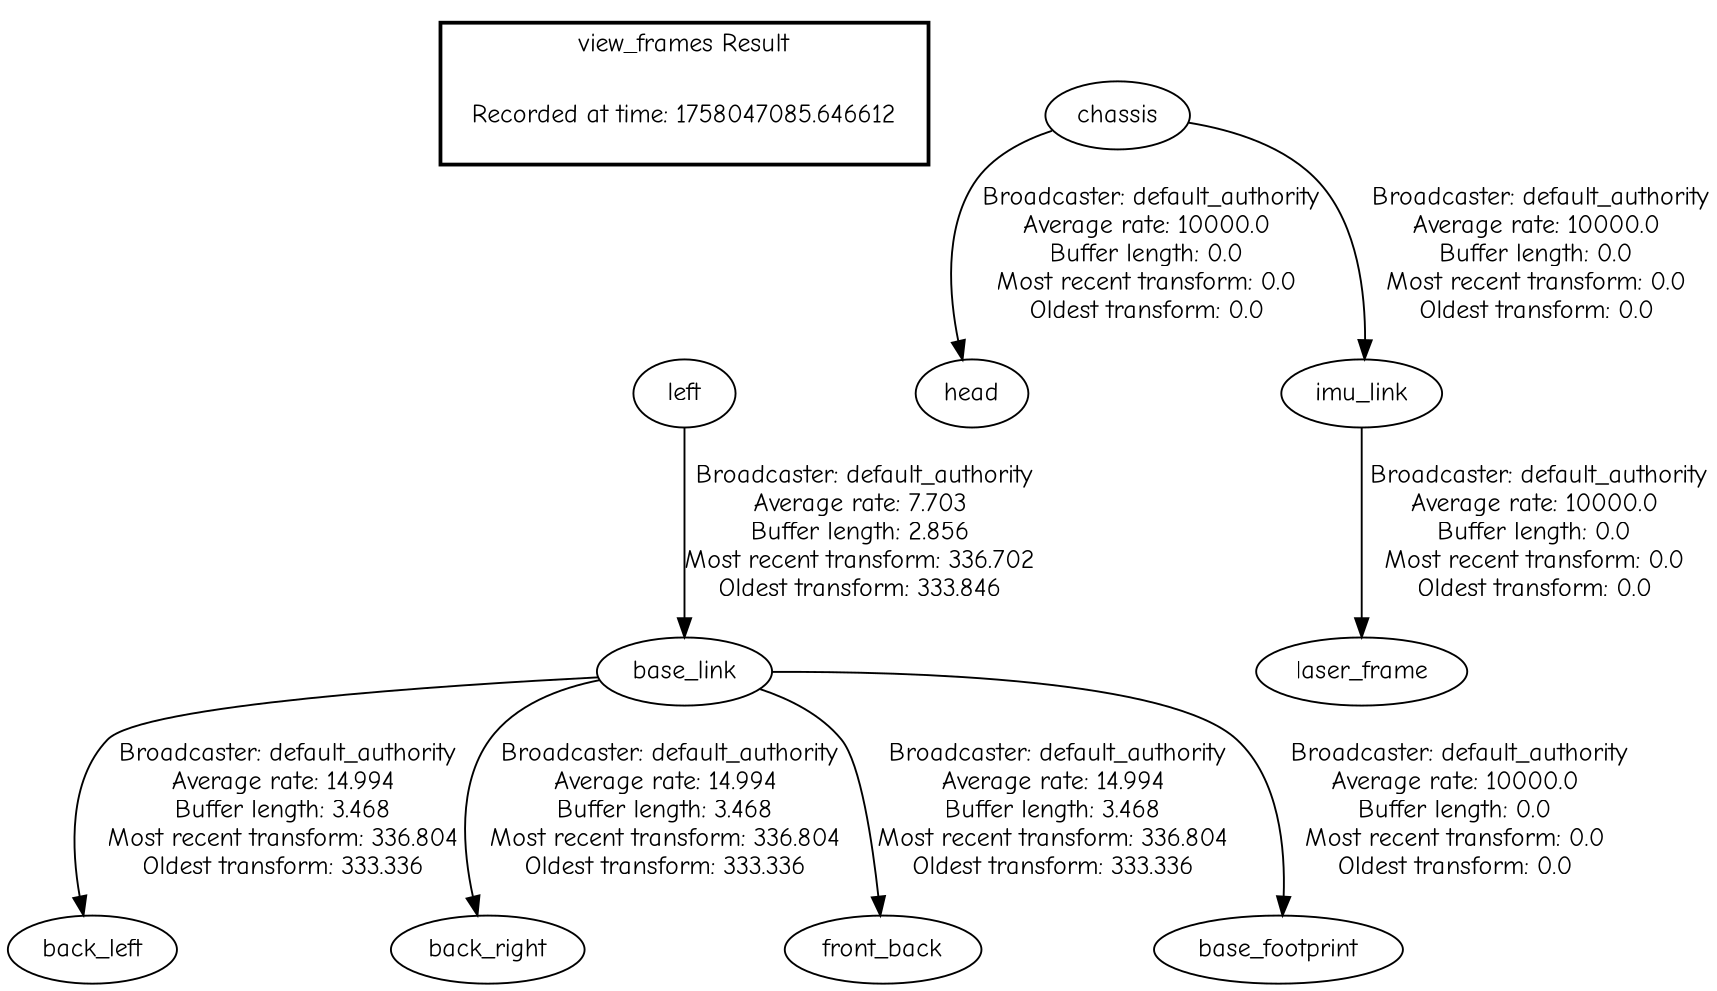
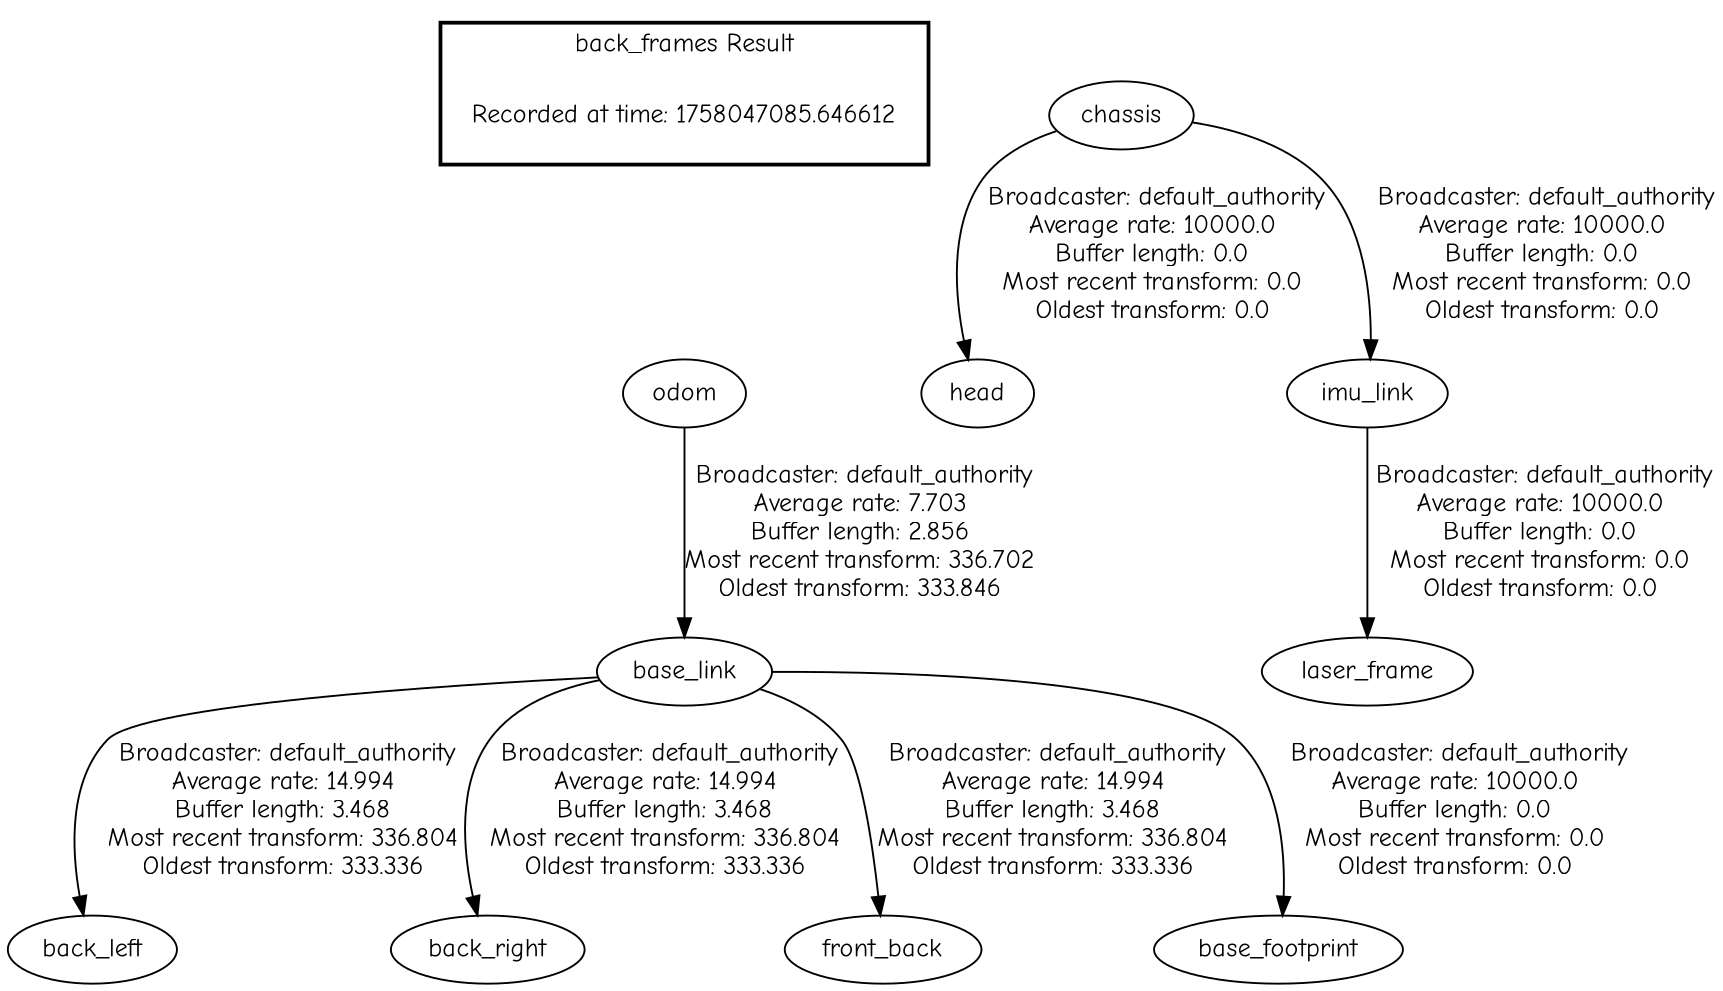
(684, 44) -> (684, 44)
(684, 393) -> (684, 393)
